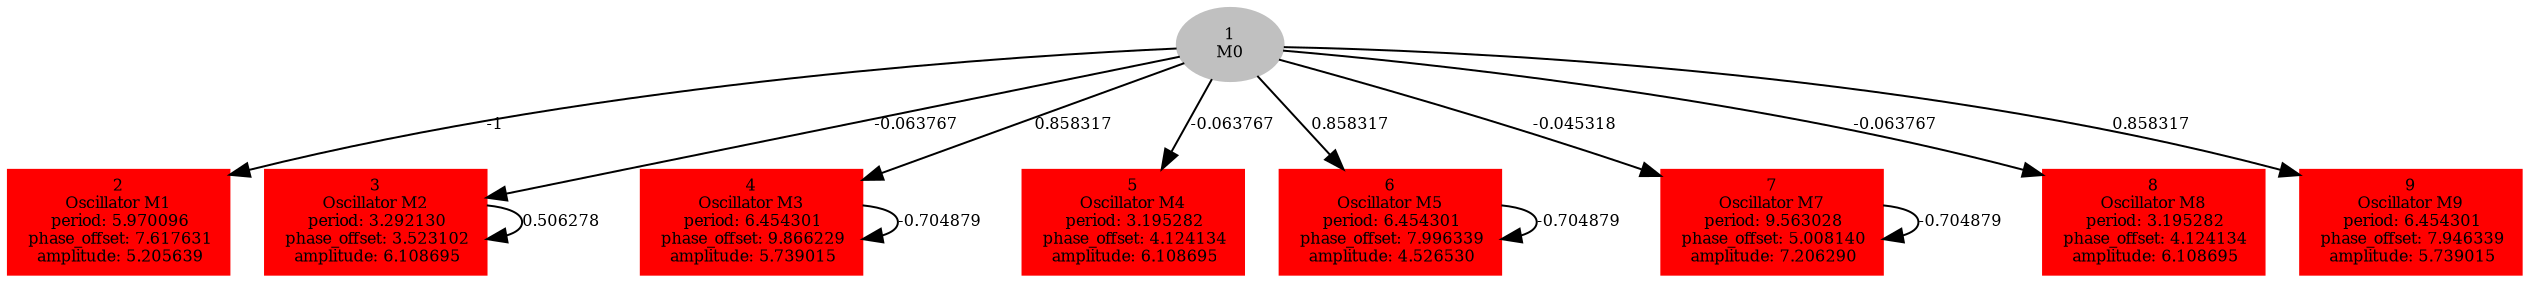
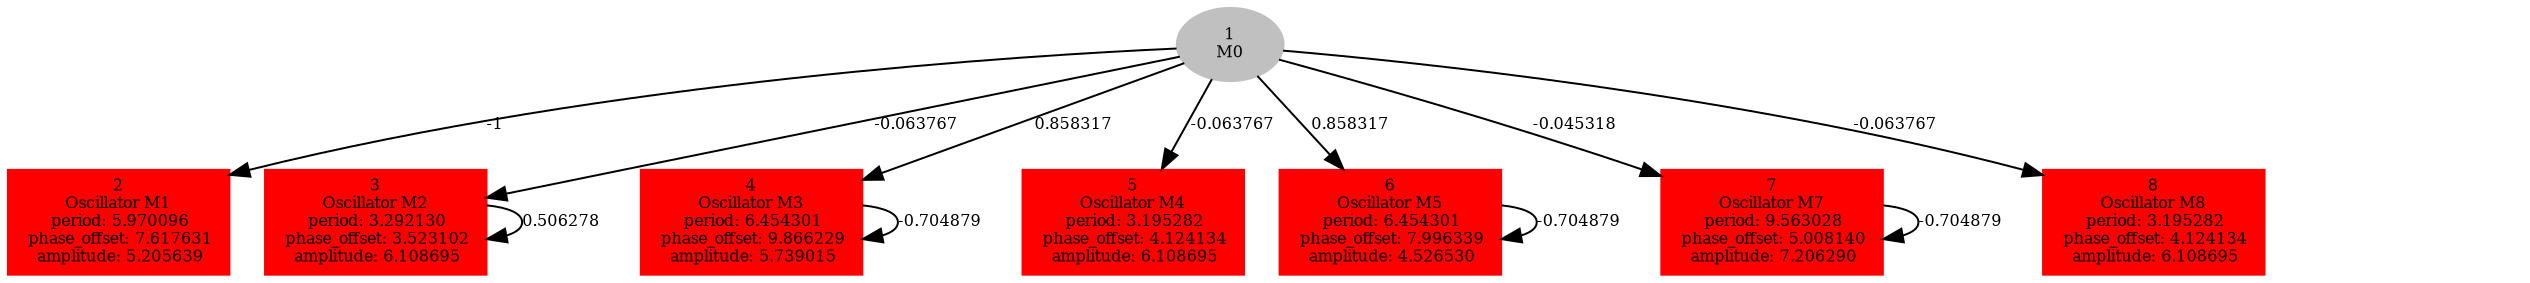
(2411, 222) -> none
